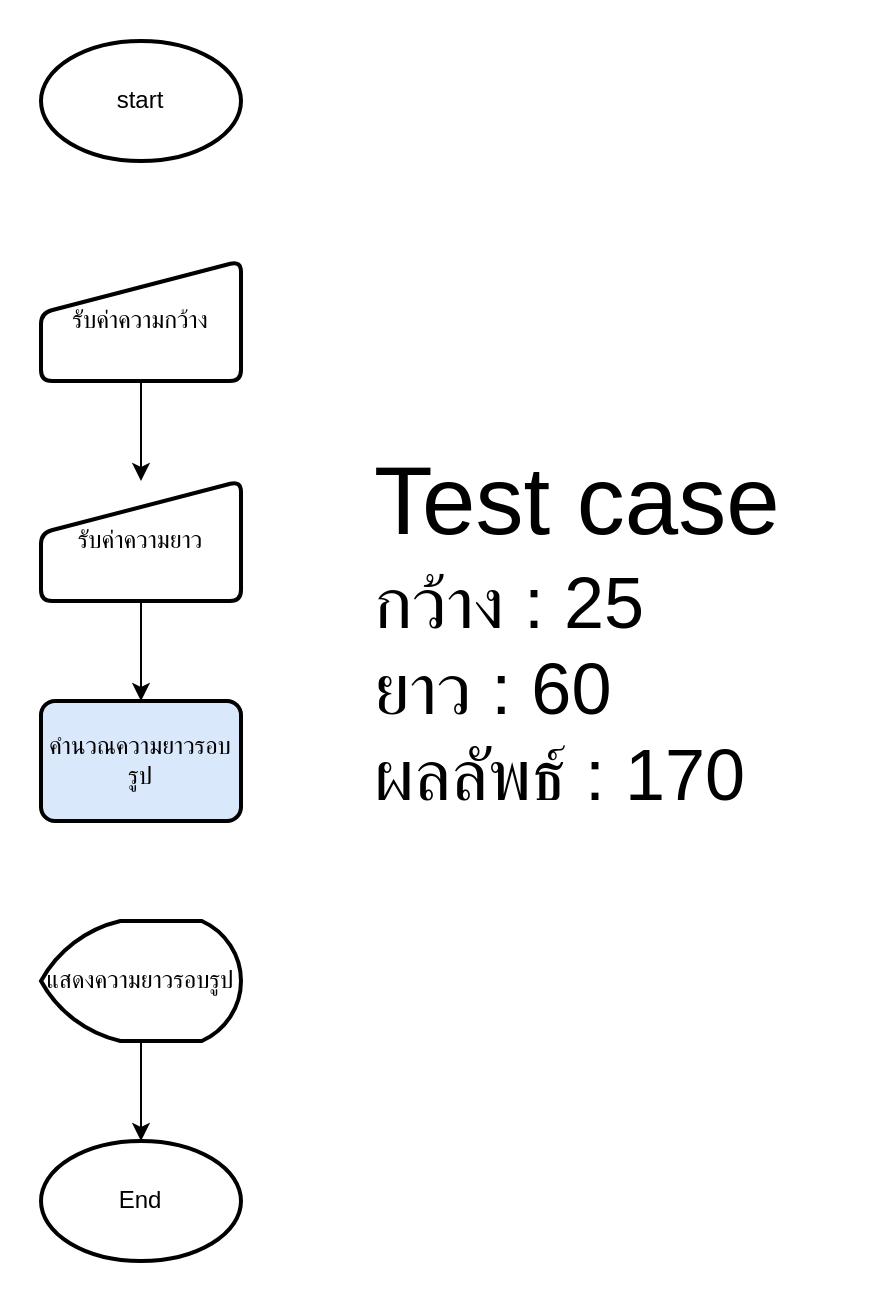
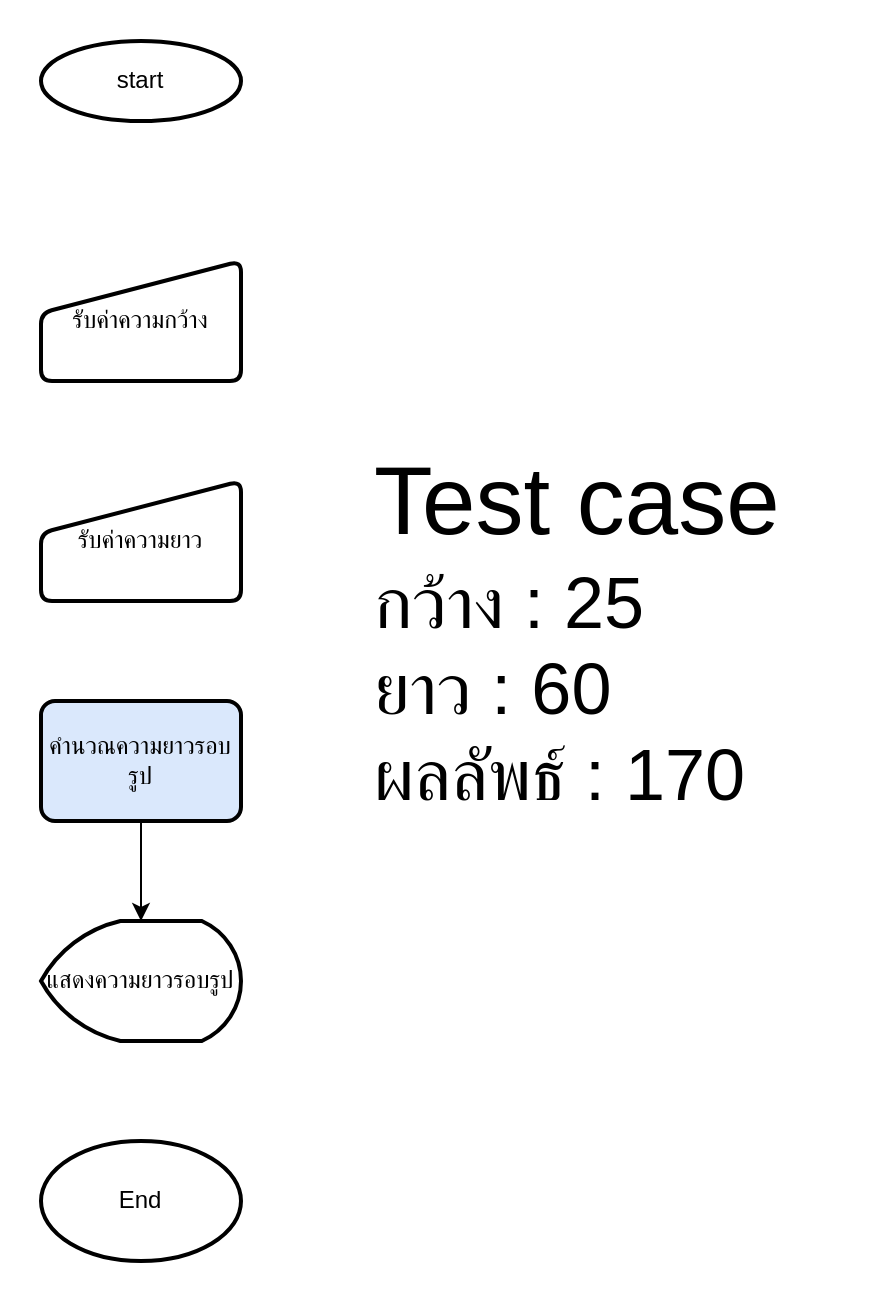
(141, 101) -> (141, 81)
(141, 424) -> none
(141, 644) -> none
none -> (141, 864)
(141, 1084) -> none
